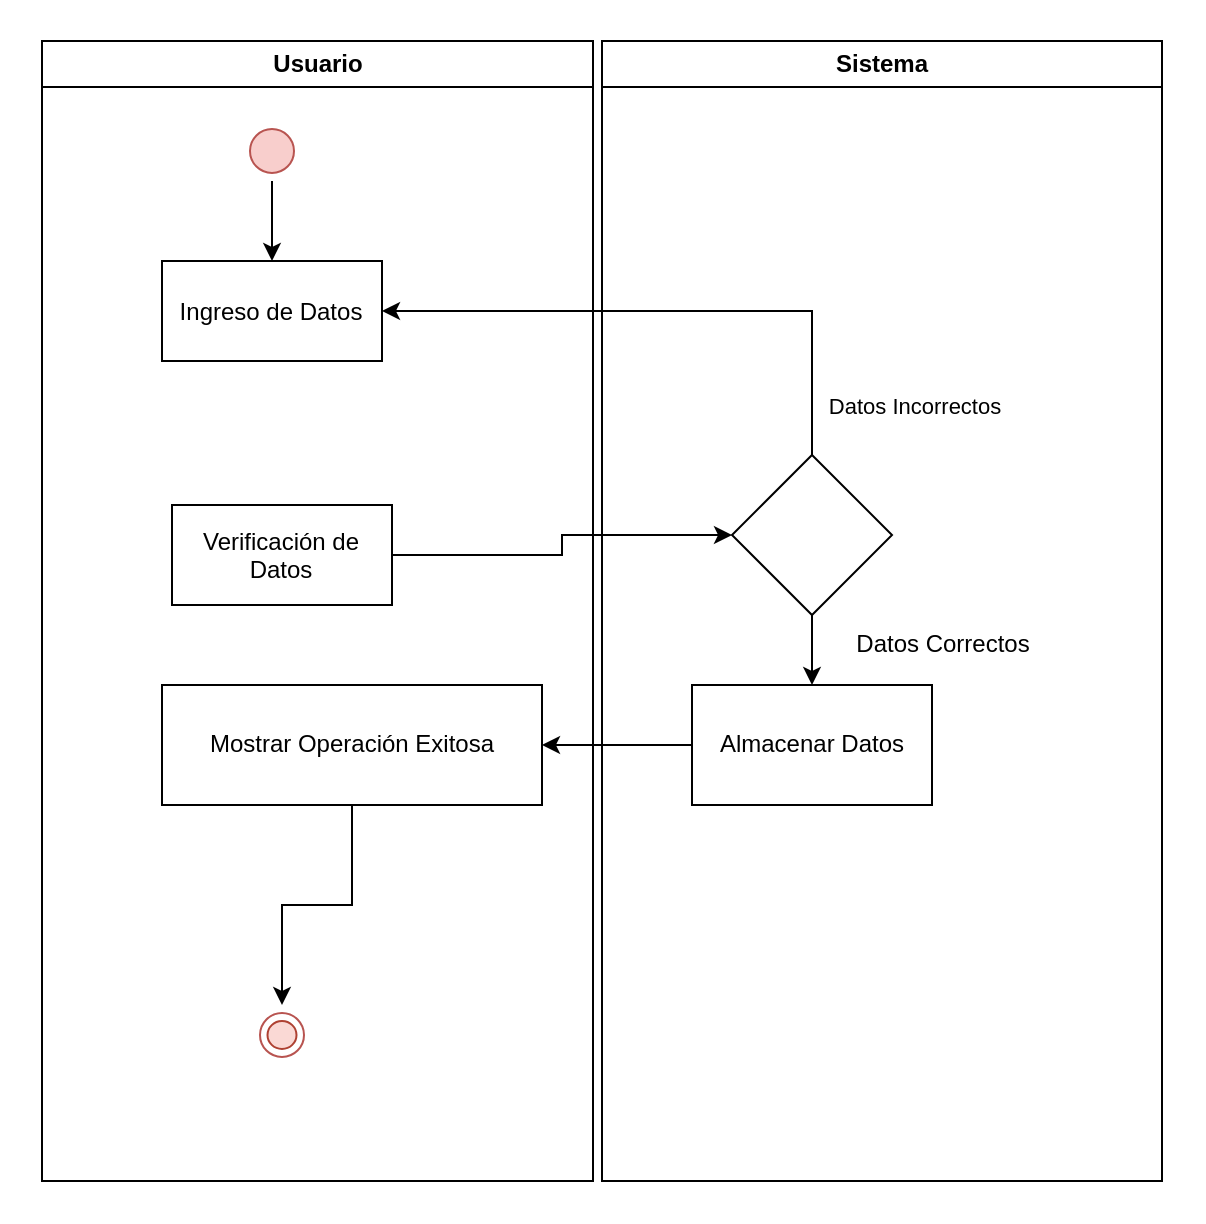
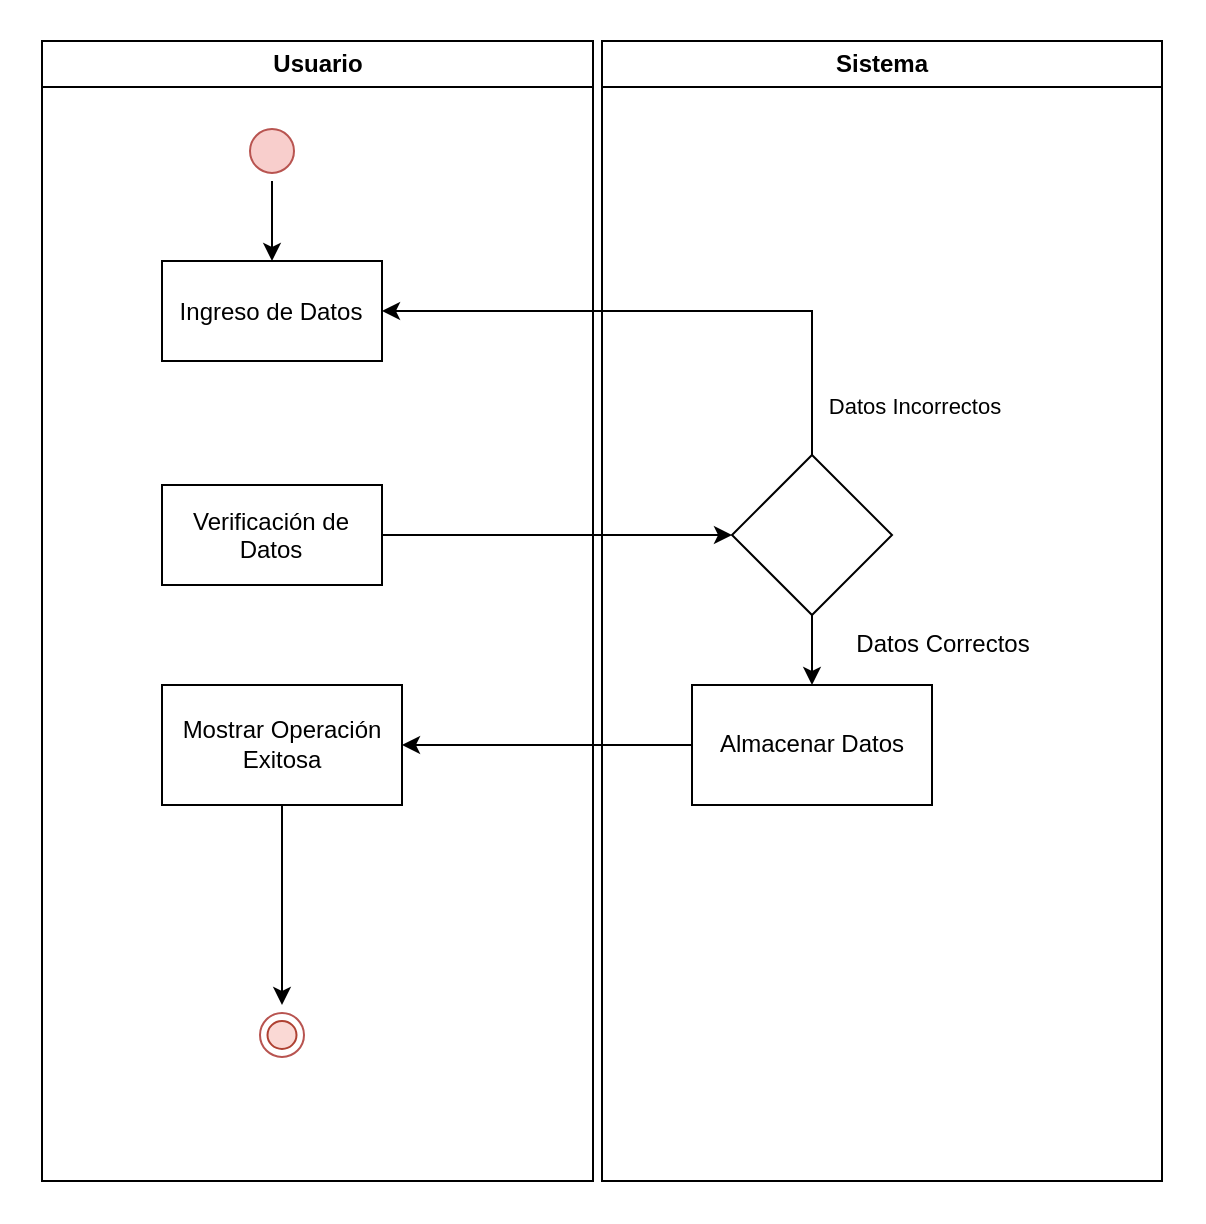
(282, 555) -> (272, 535)
(352, 745) -> (282, 745)
